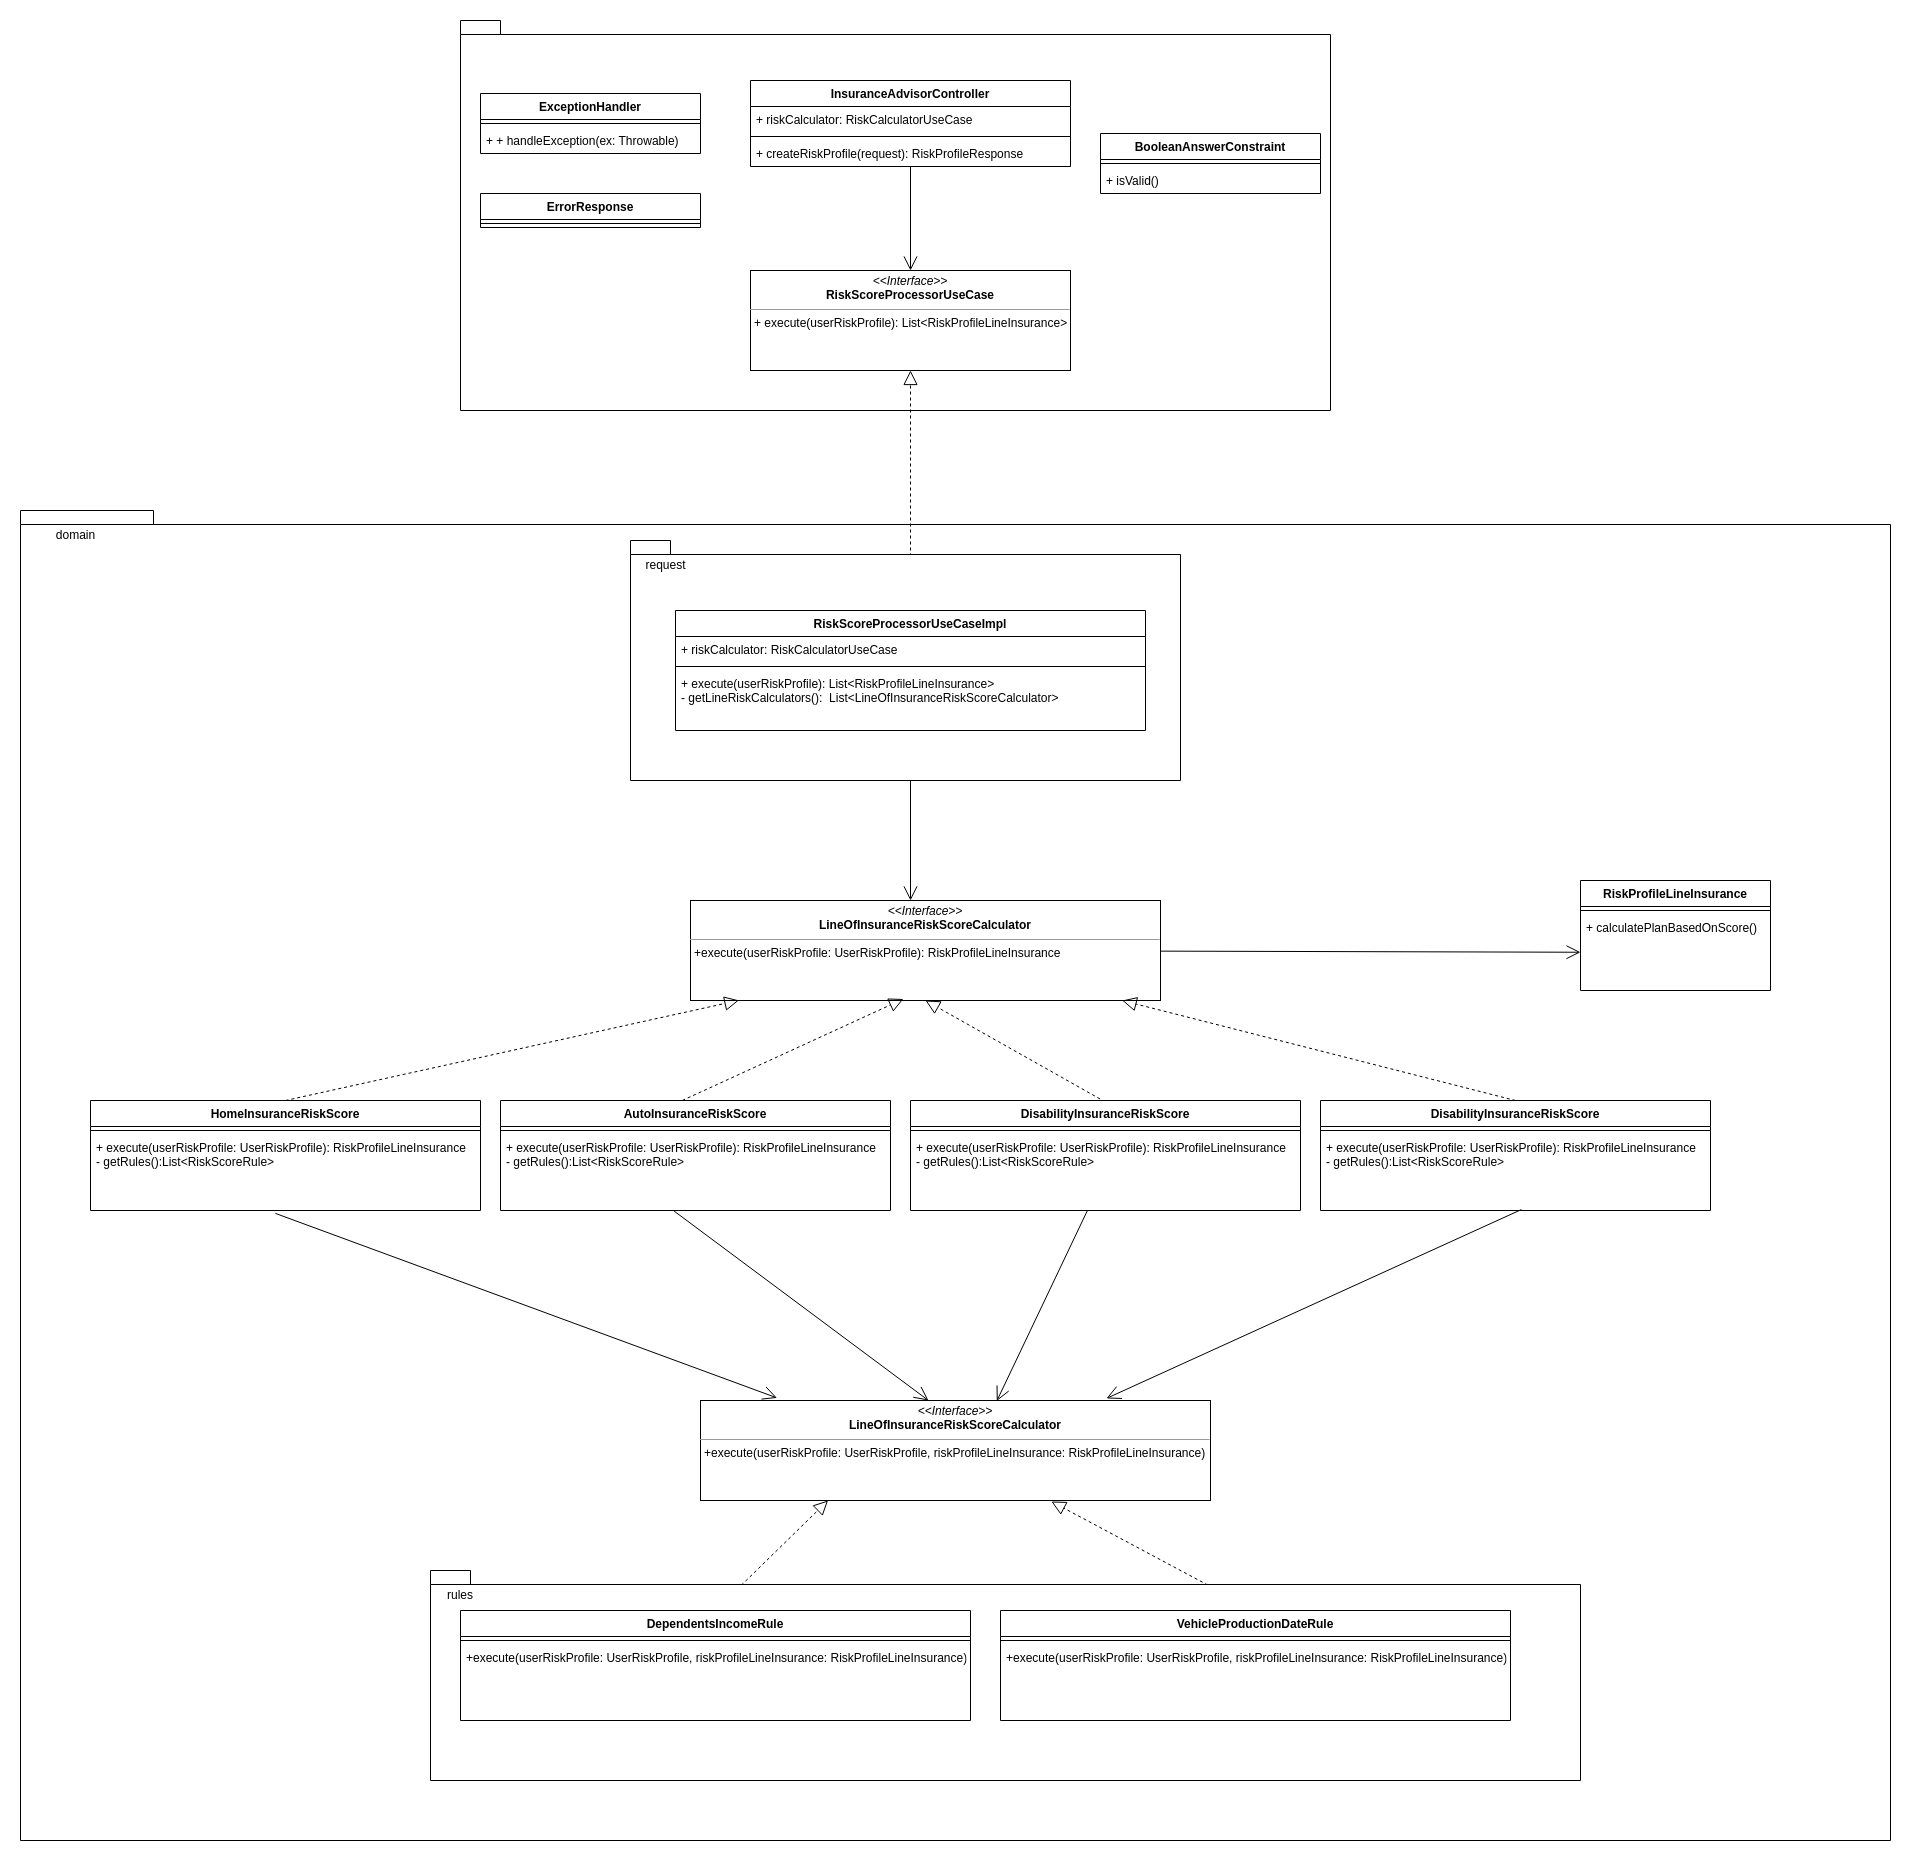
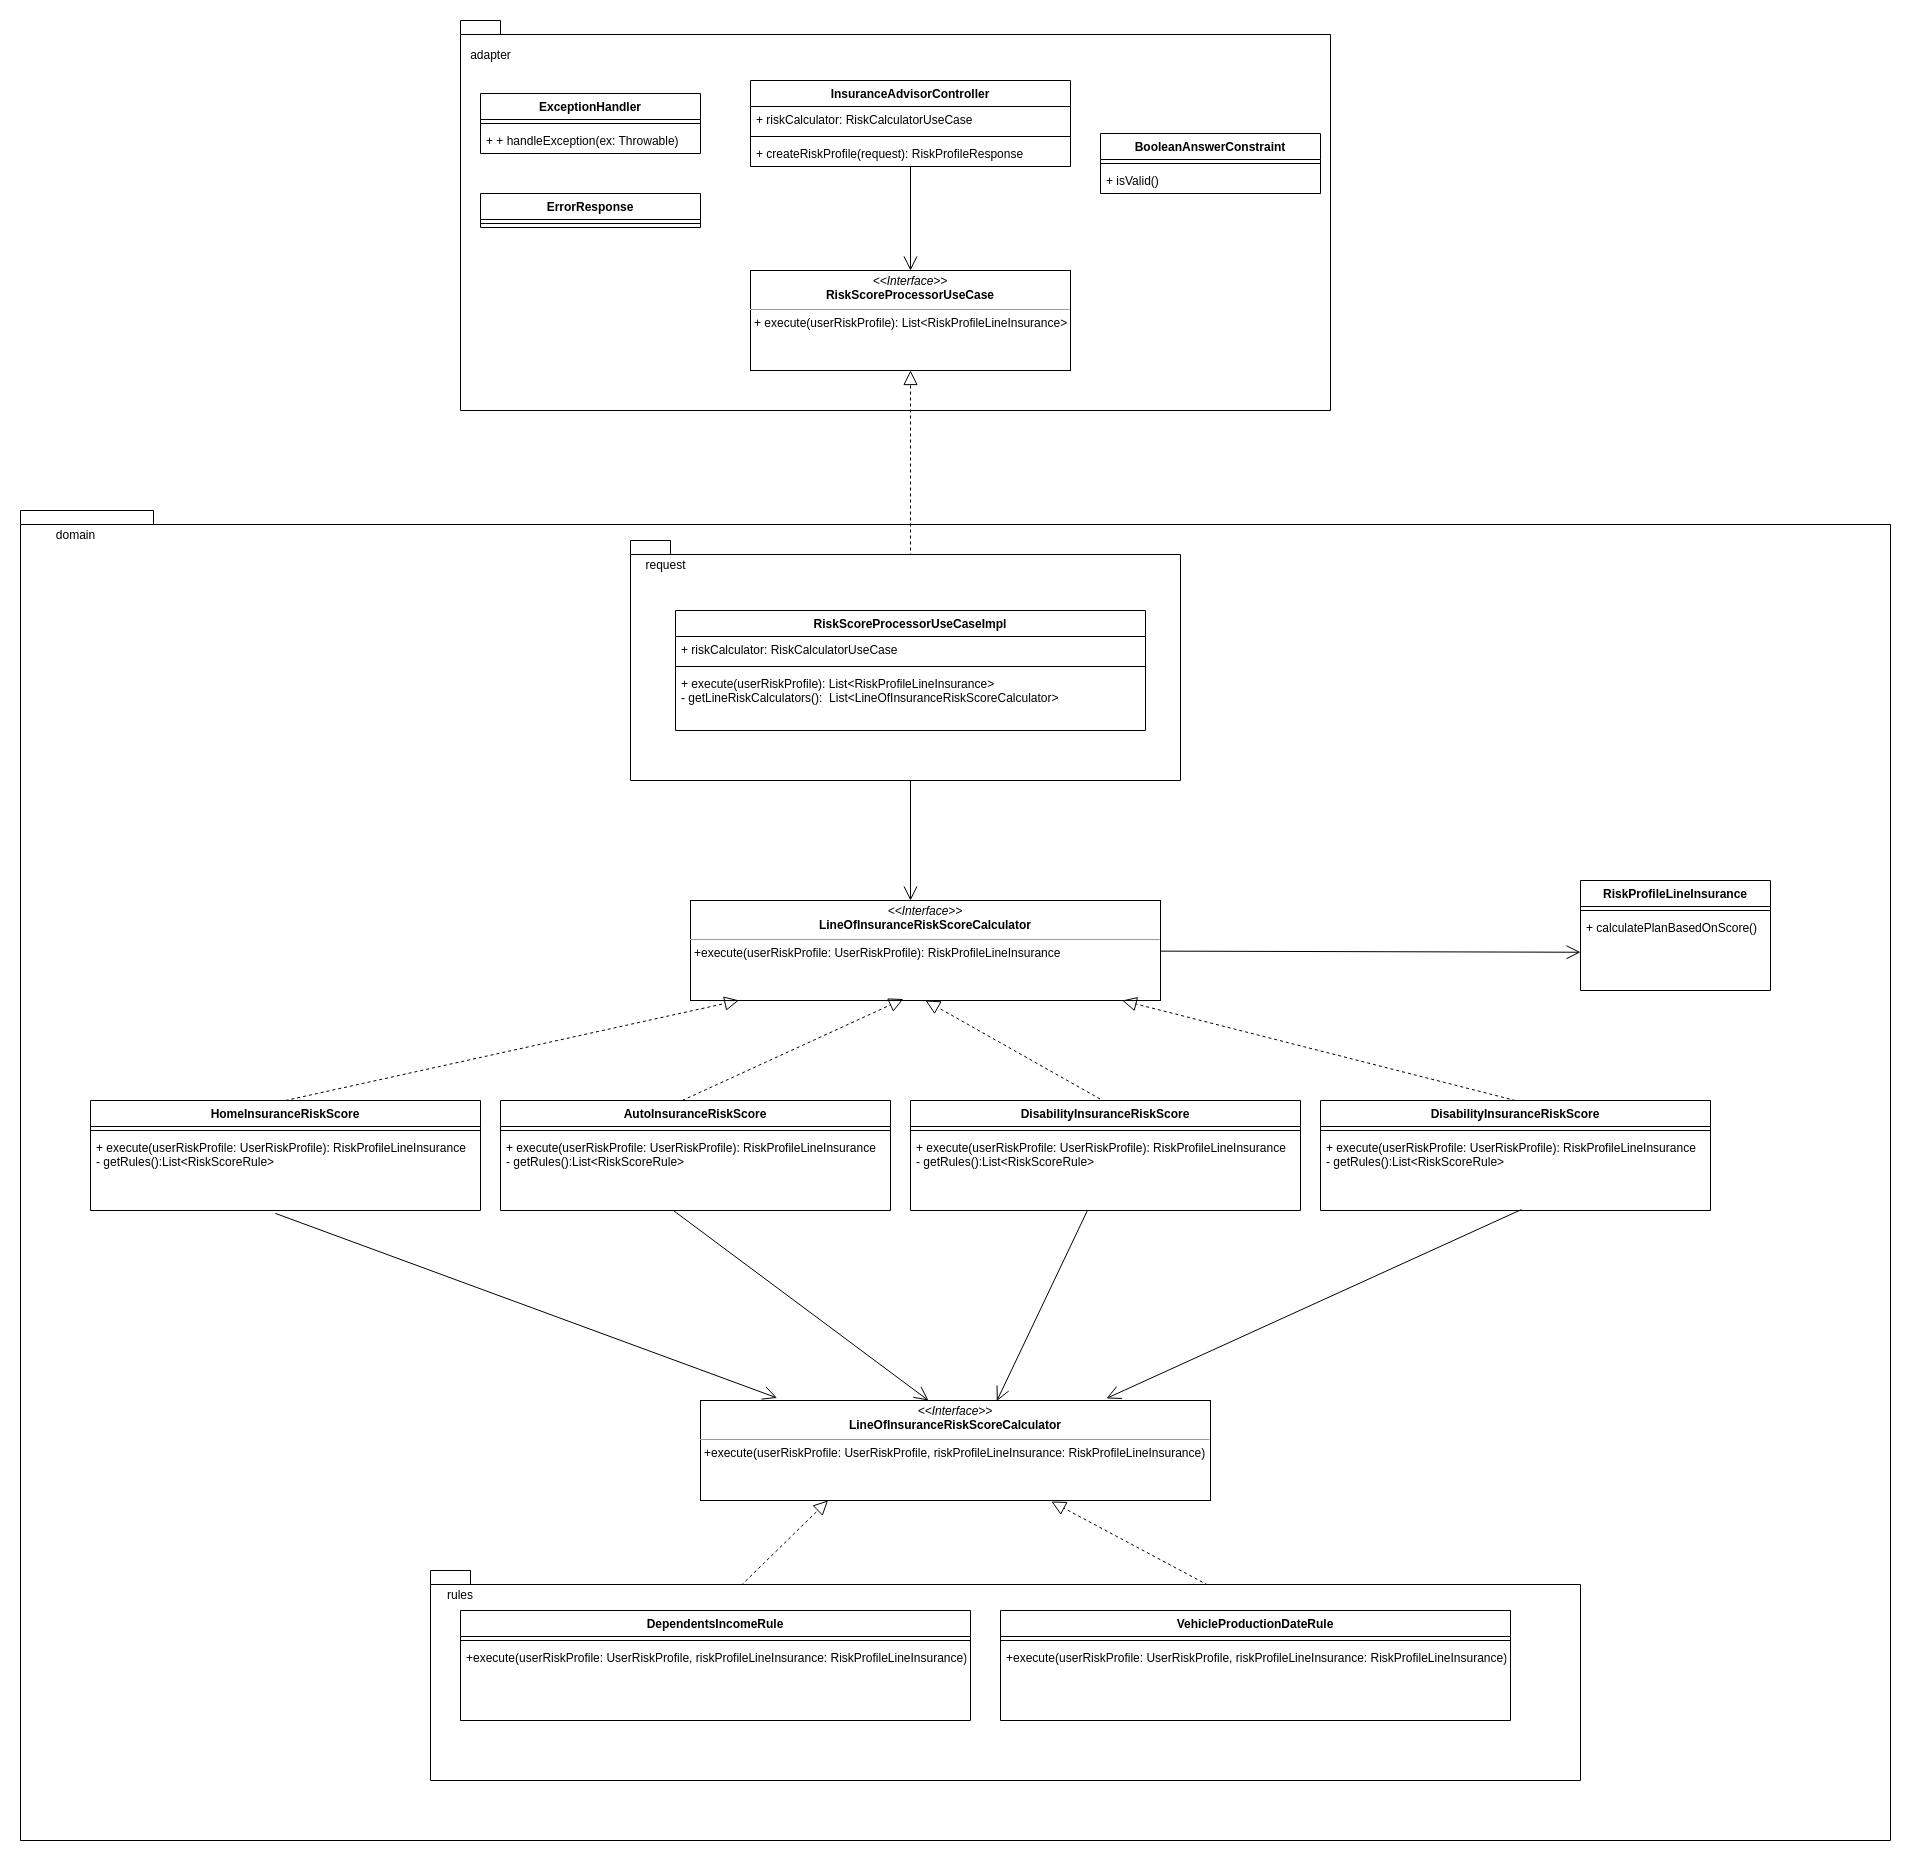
none -> (491, 56)
